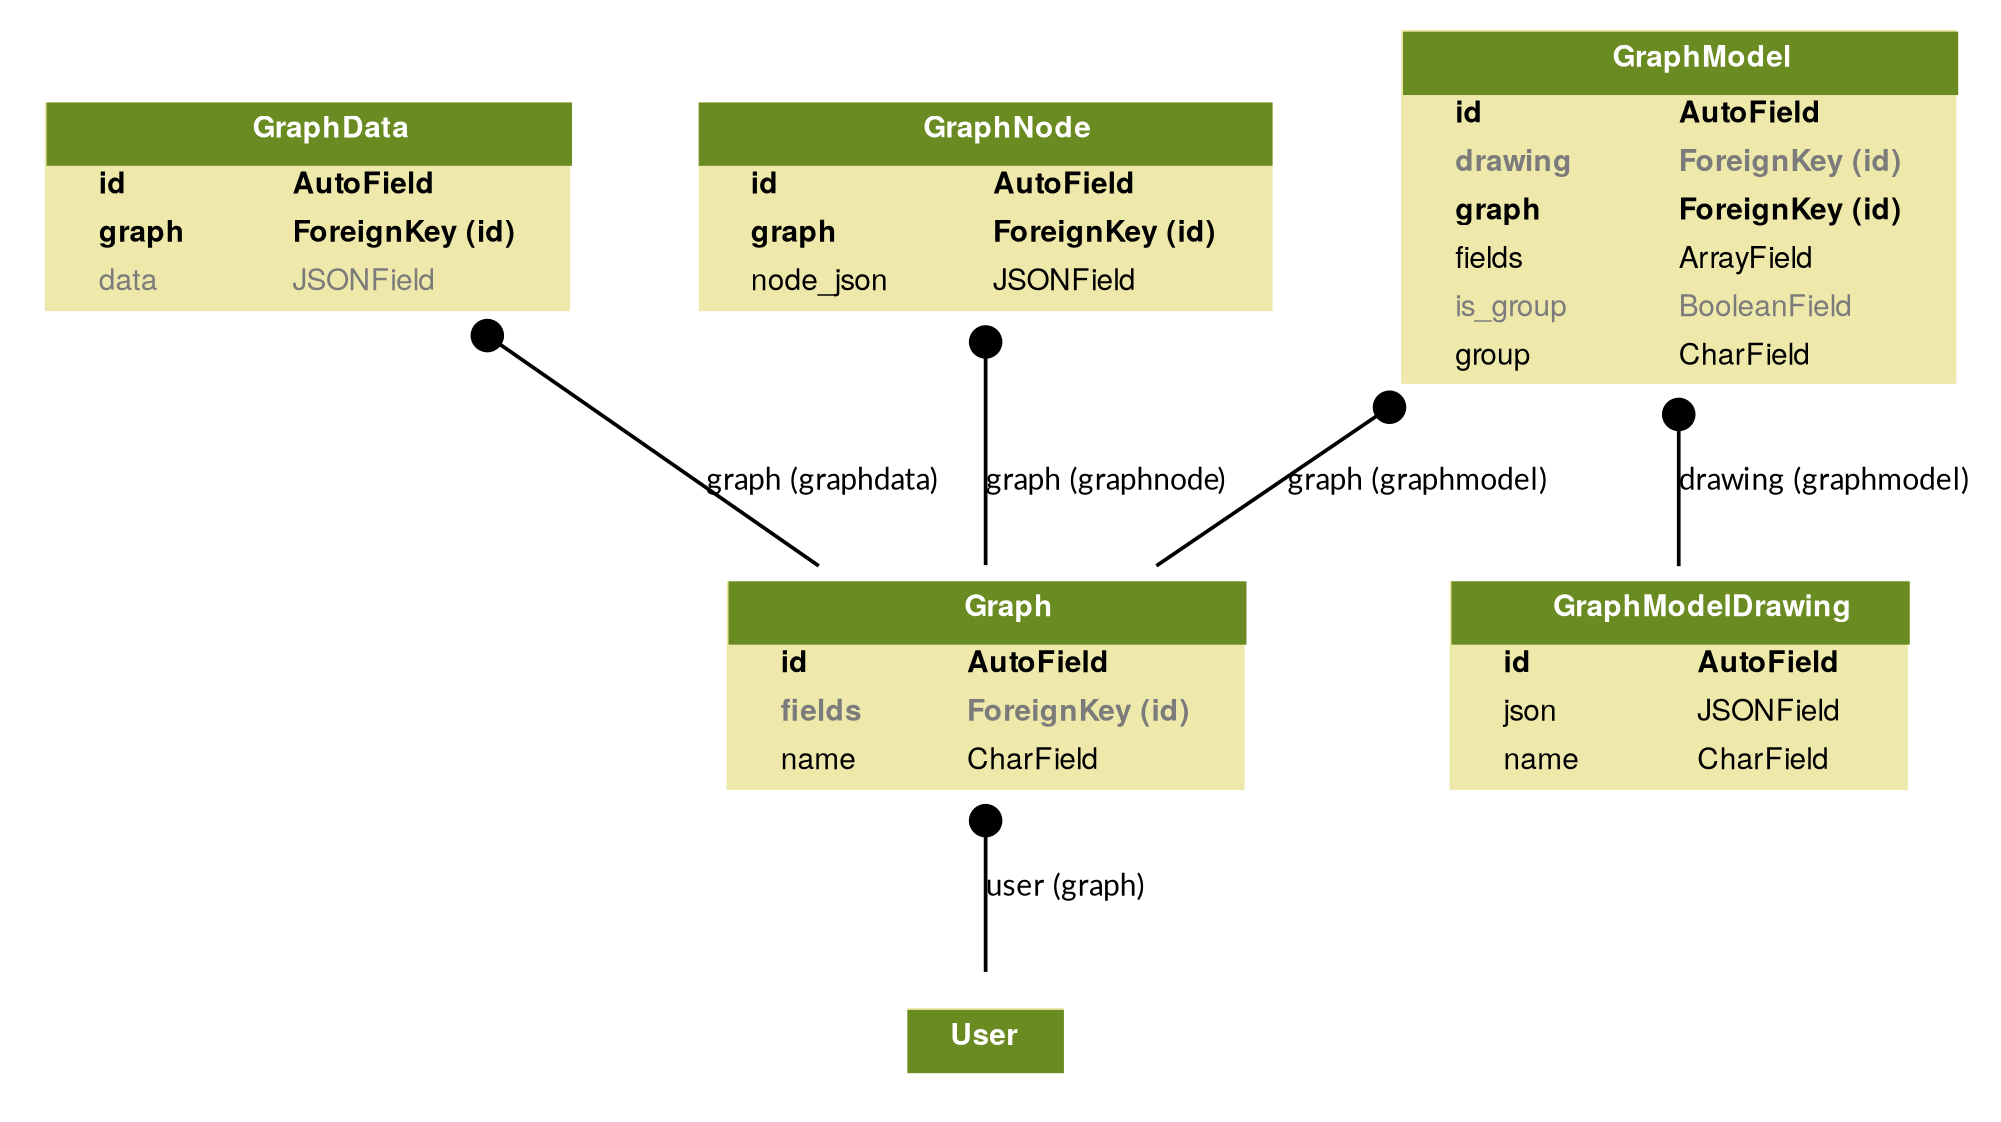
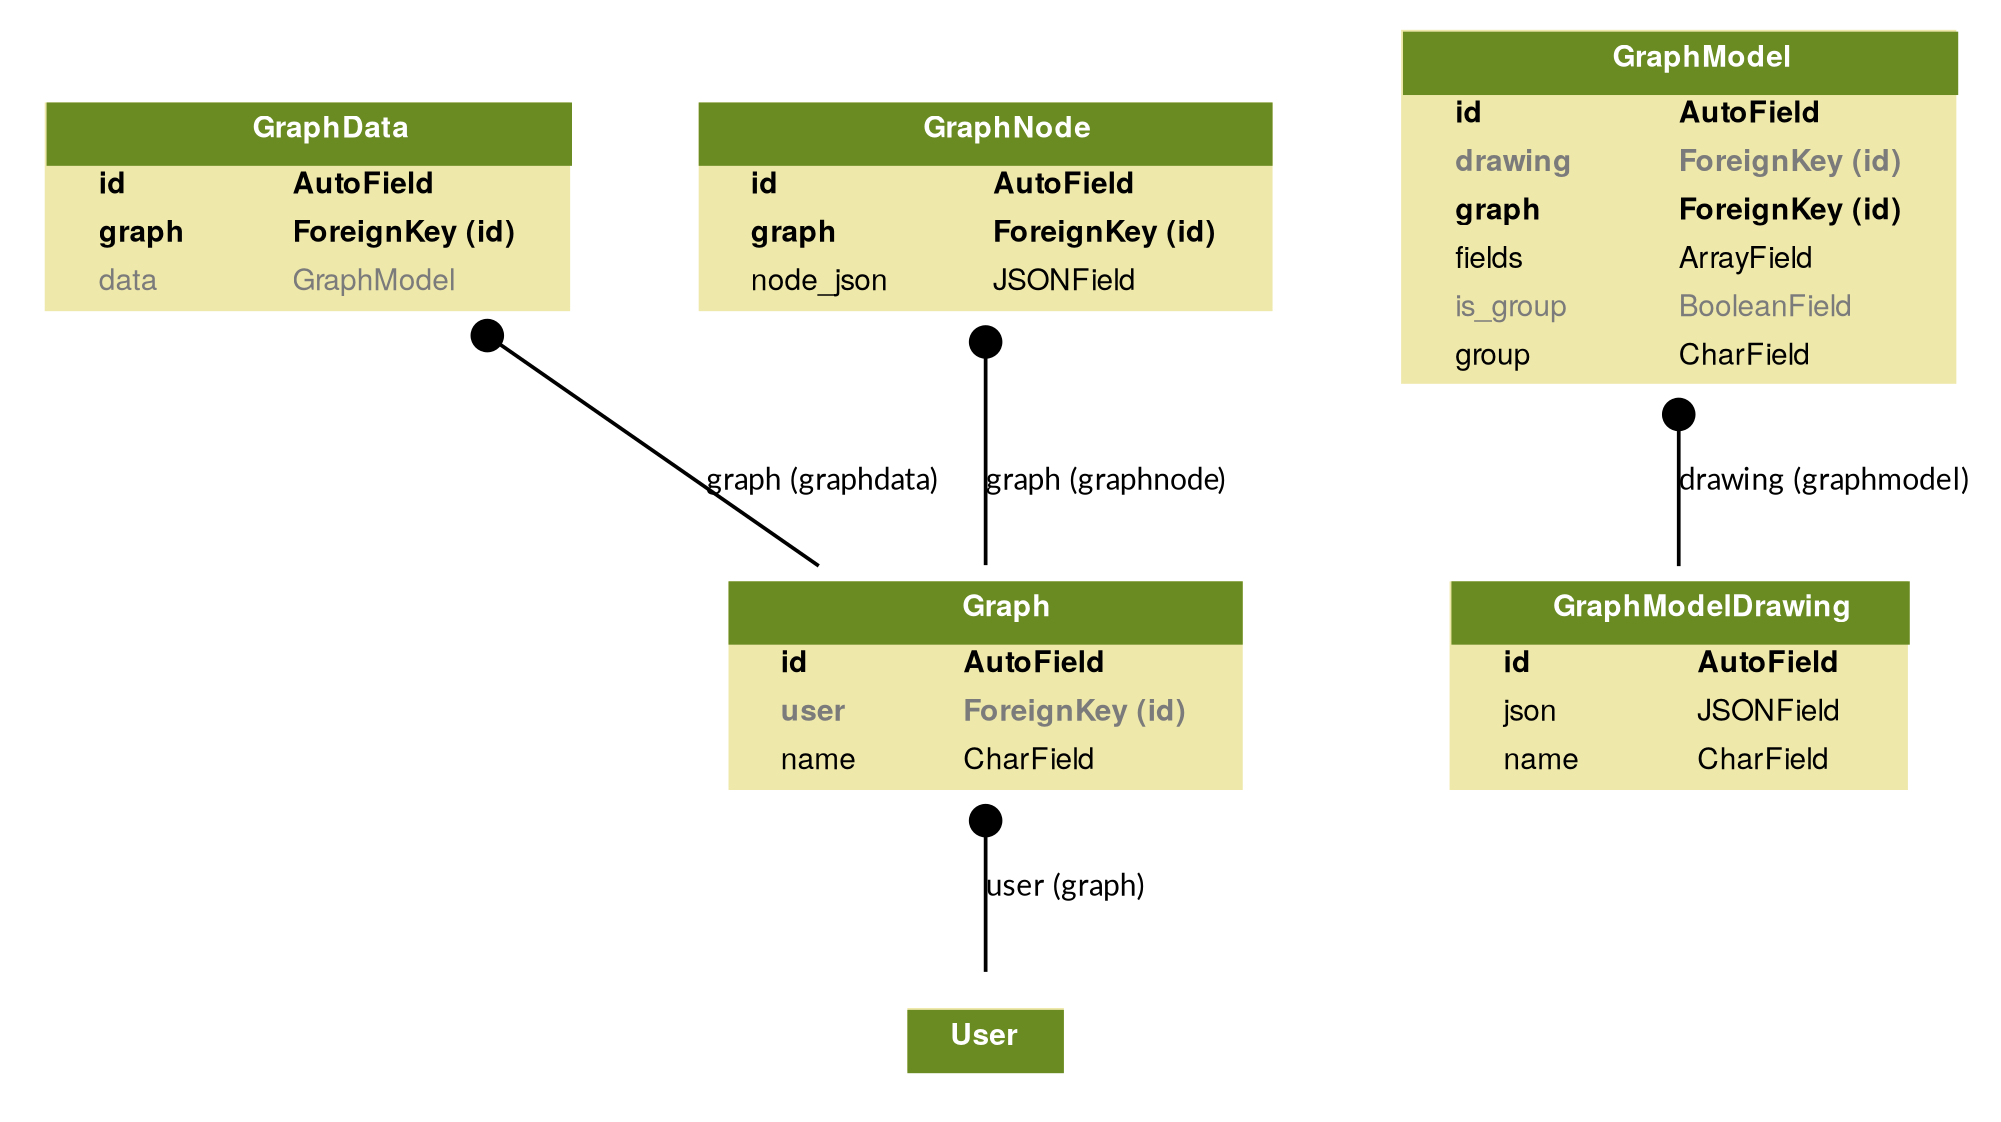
(365, 281) -> (375, 281)
(1266, 491) -> none
(822, 712) -> (814, 712)
